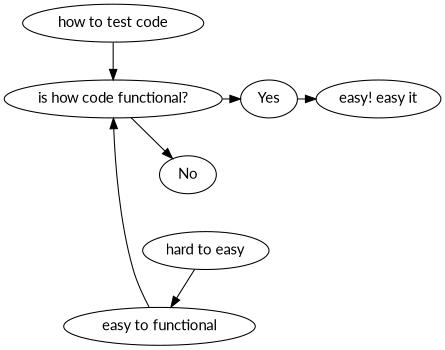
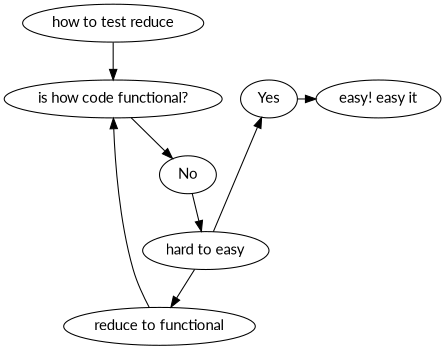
(113, 23) -> (113, 23)
(226, 99) -> (235, 180)
none -> (196, 207)
(159, 326) -> (159, 326)
